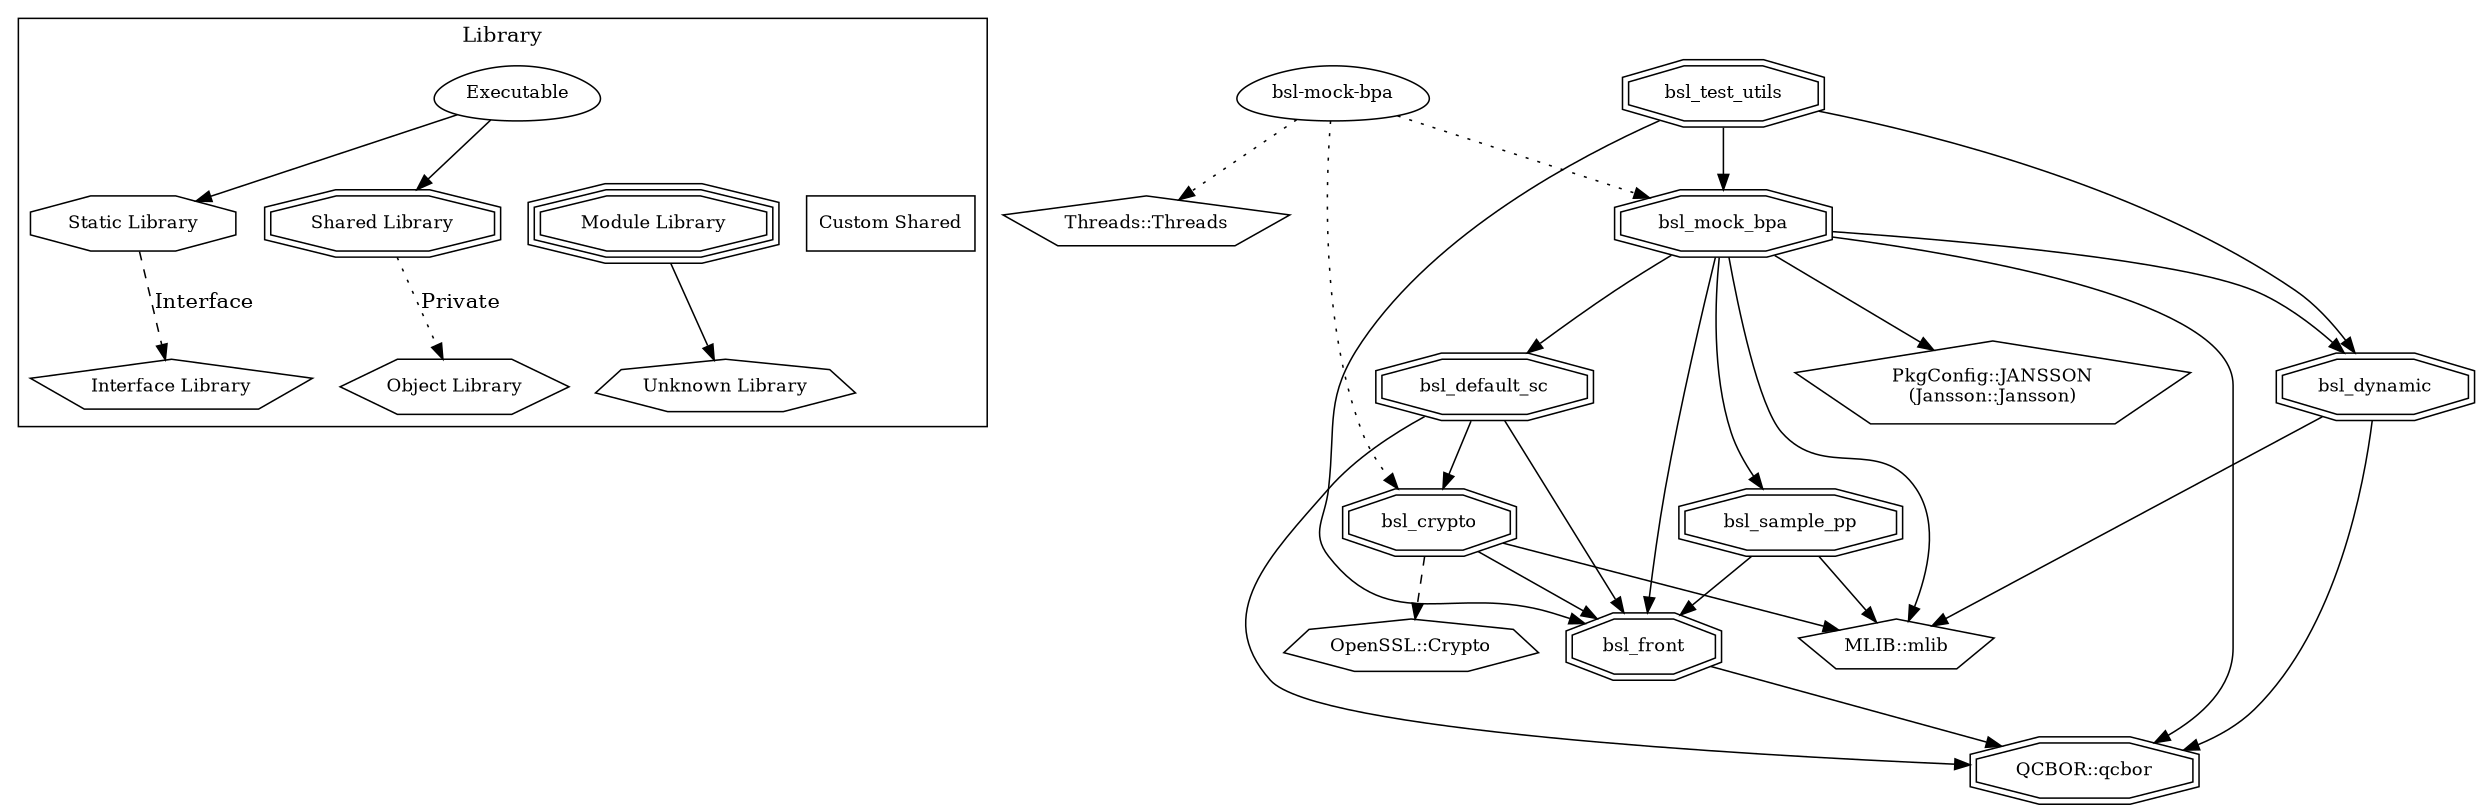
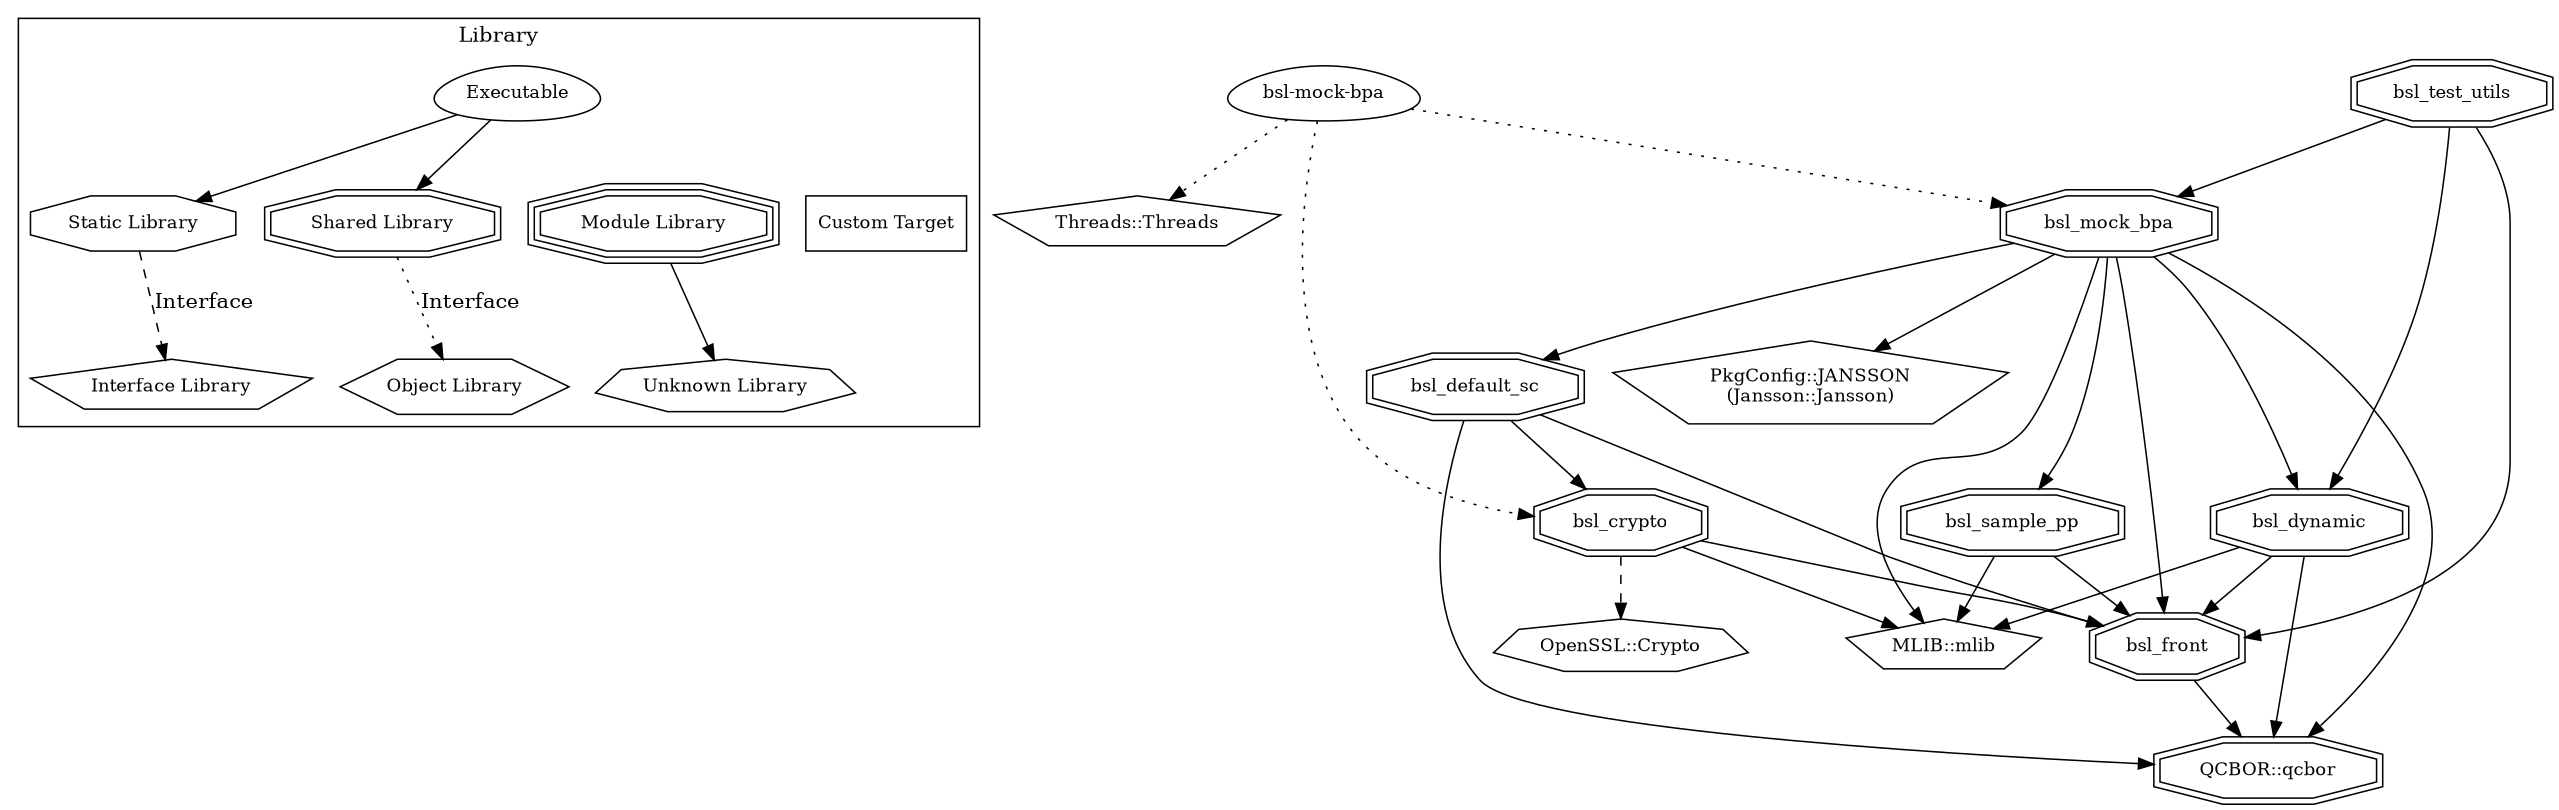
(891, 223) -> (886, 223)
(461, 302) -> (471, 302)
none -> (2243, 581)
